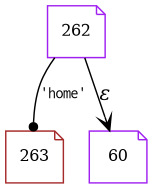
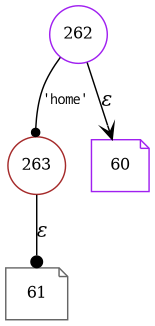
(76, 32) -> (78, 35)
(35, 157) -> (37, 166)
none -> (37, 294)
